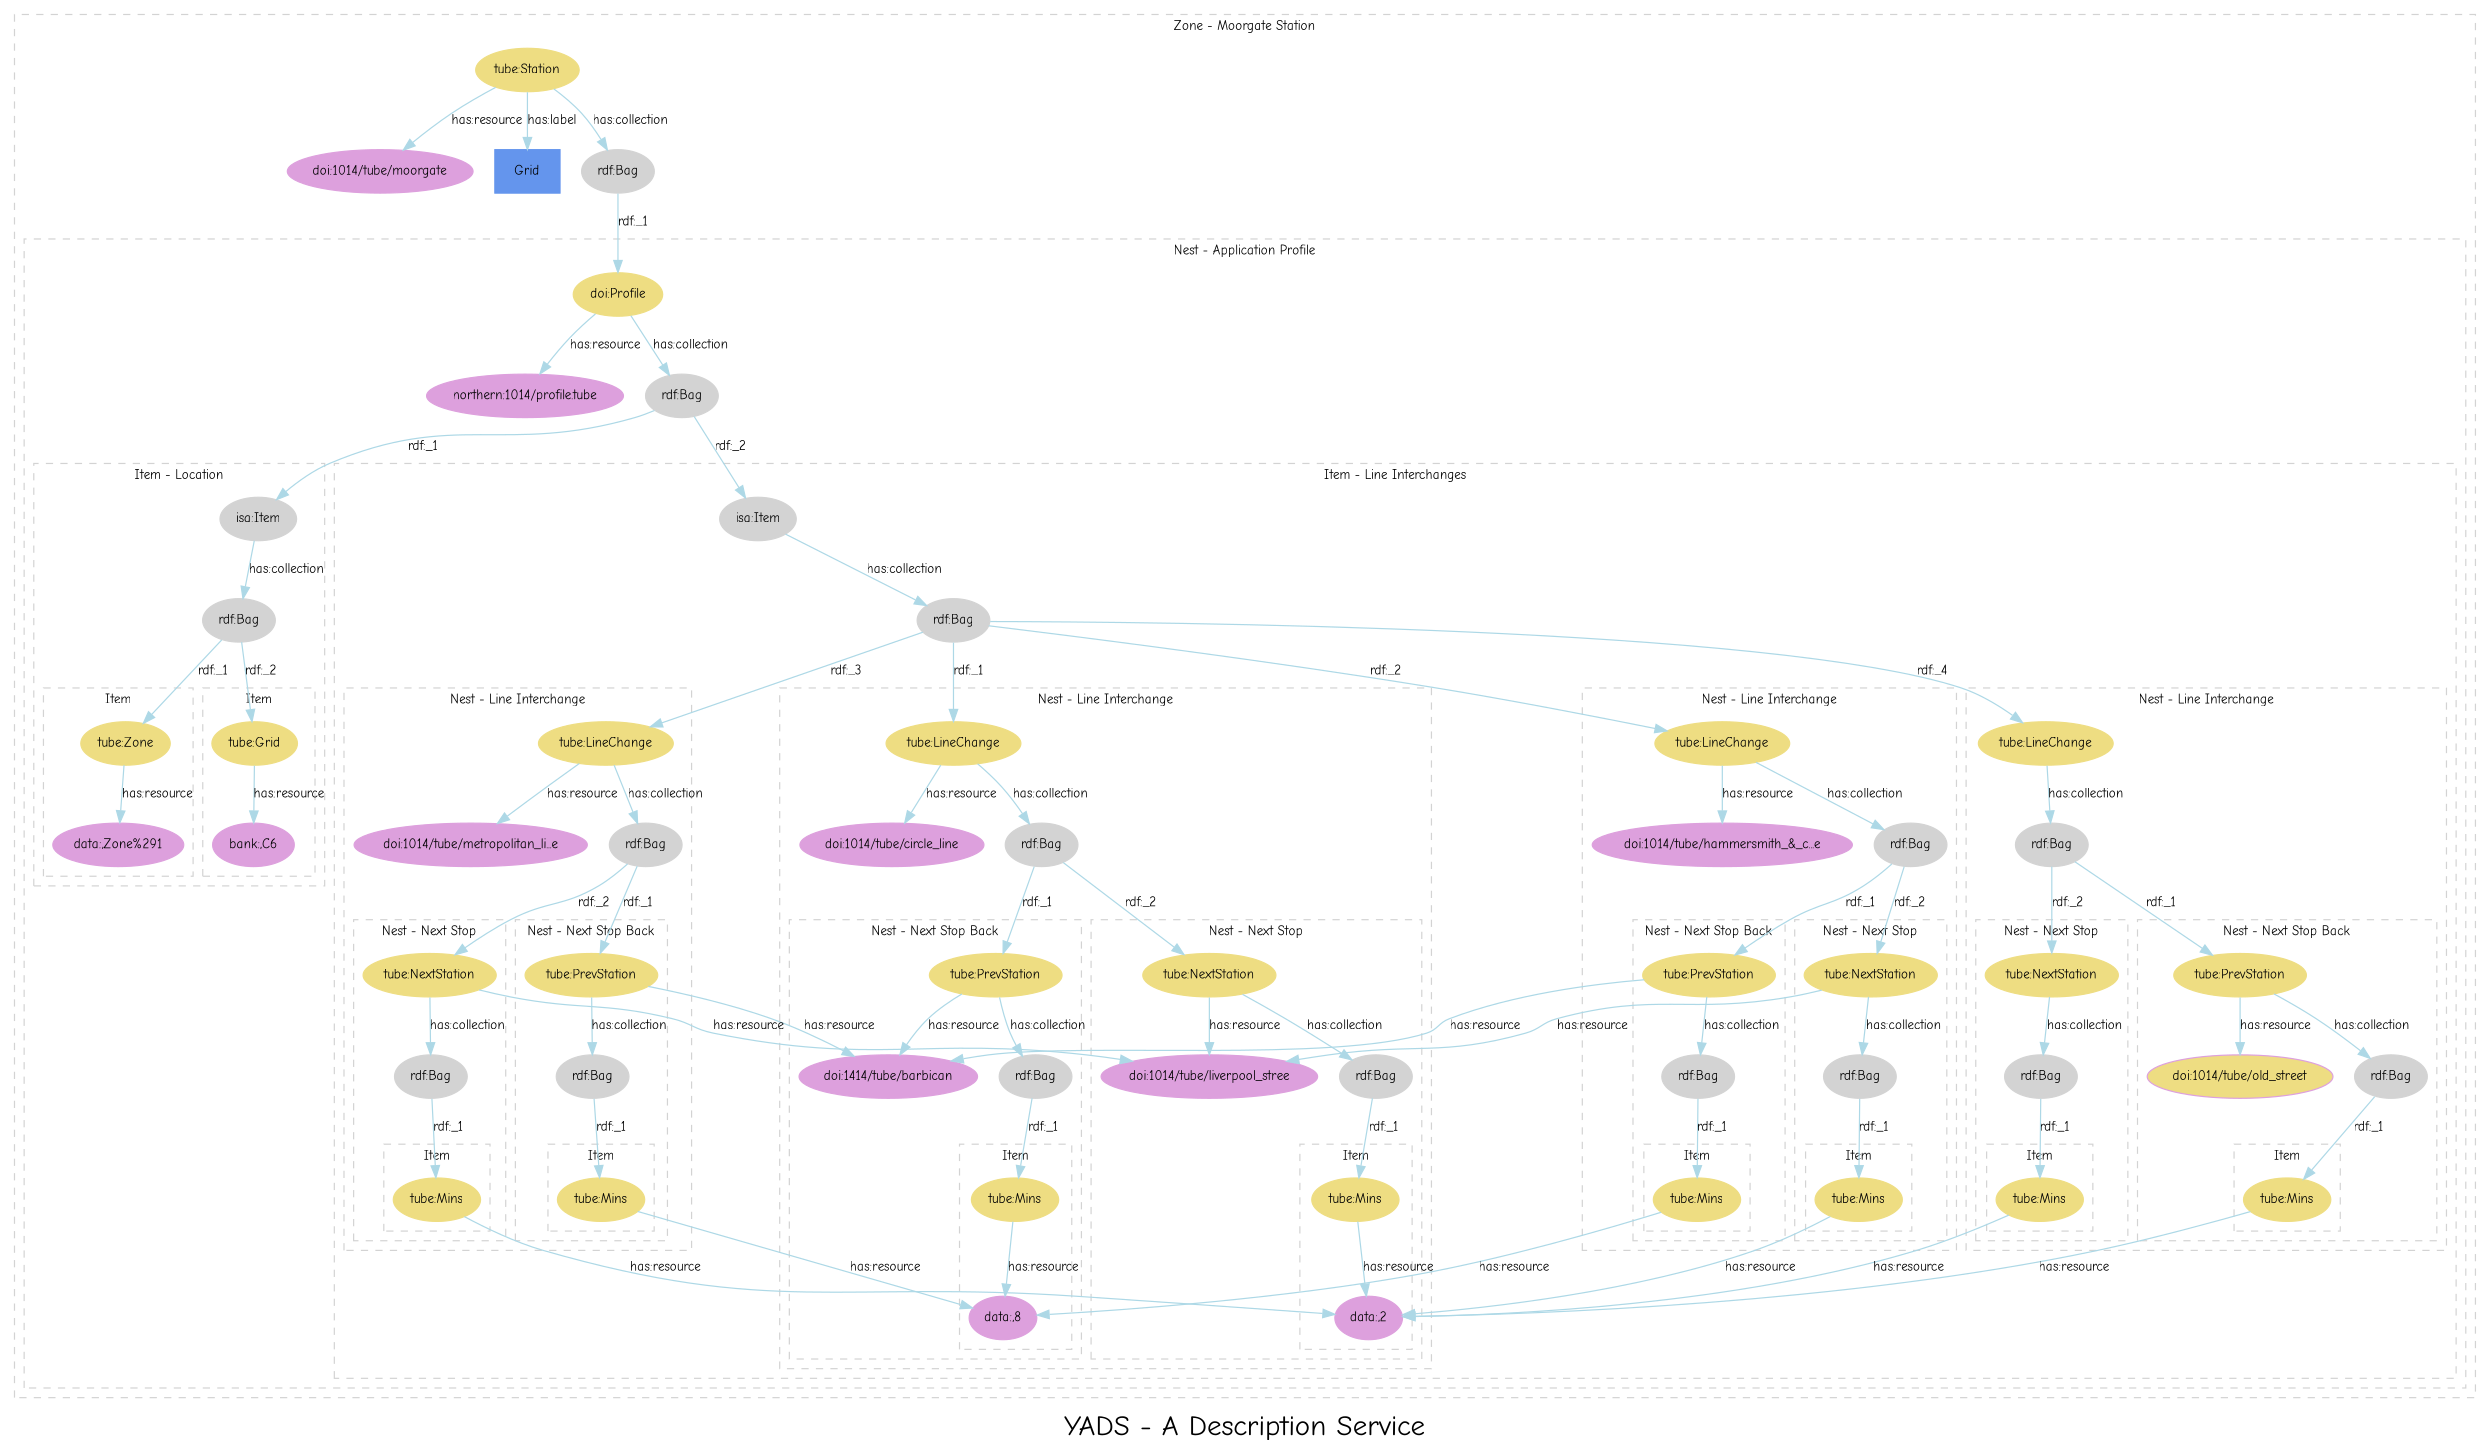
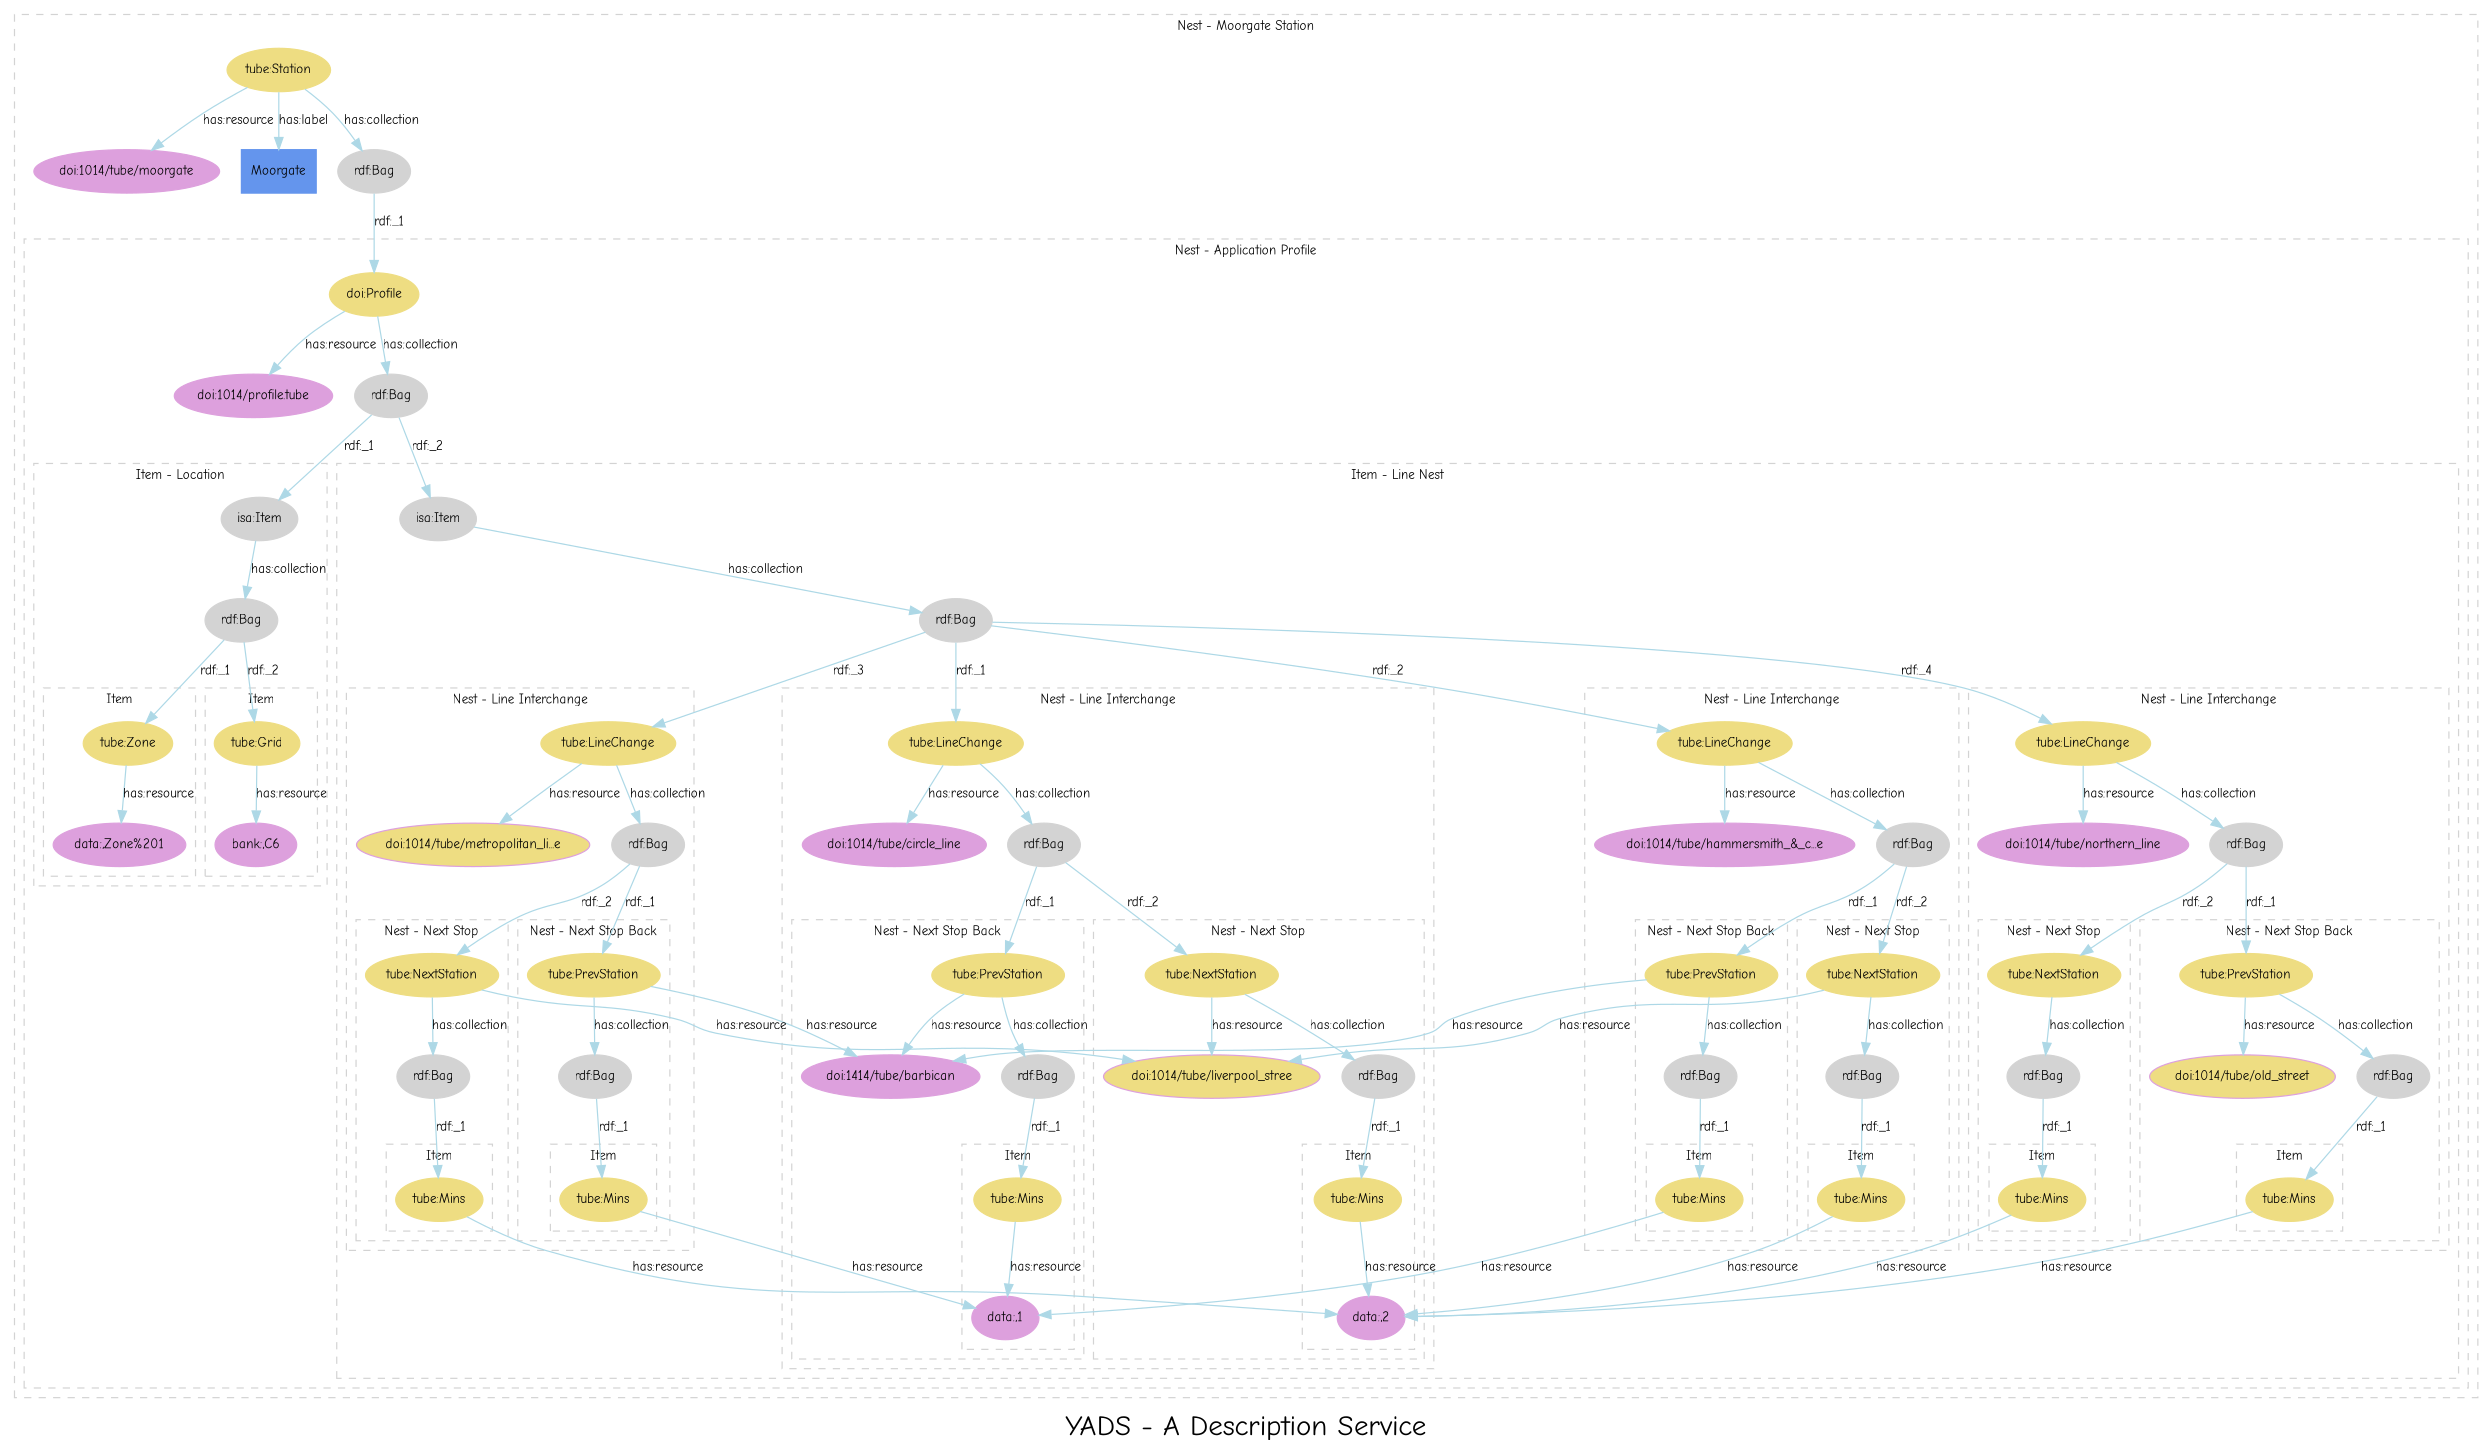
(1245, 27) -> (1246, 27)
(527, 171) -> (279, 171)
(525, 396) -> (253, 396)
(1395, 476) -> (1398, 476)
(118, 845) -> (119, 845)
(471, 845) -> (473, 845)
none -> (2083, 845)
(1209, 1077) -> (1212, 1077)
(1003, 1318) -> (1005, 1318)
